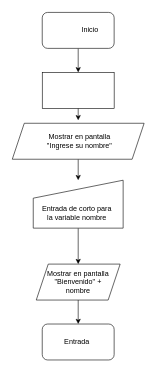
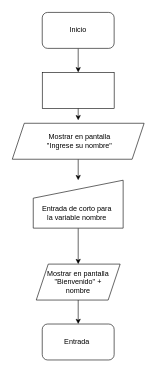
(90, 30) -> (78, 30)
